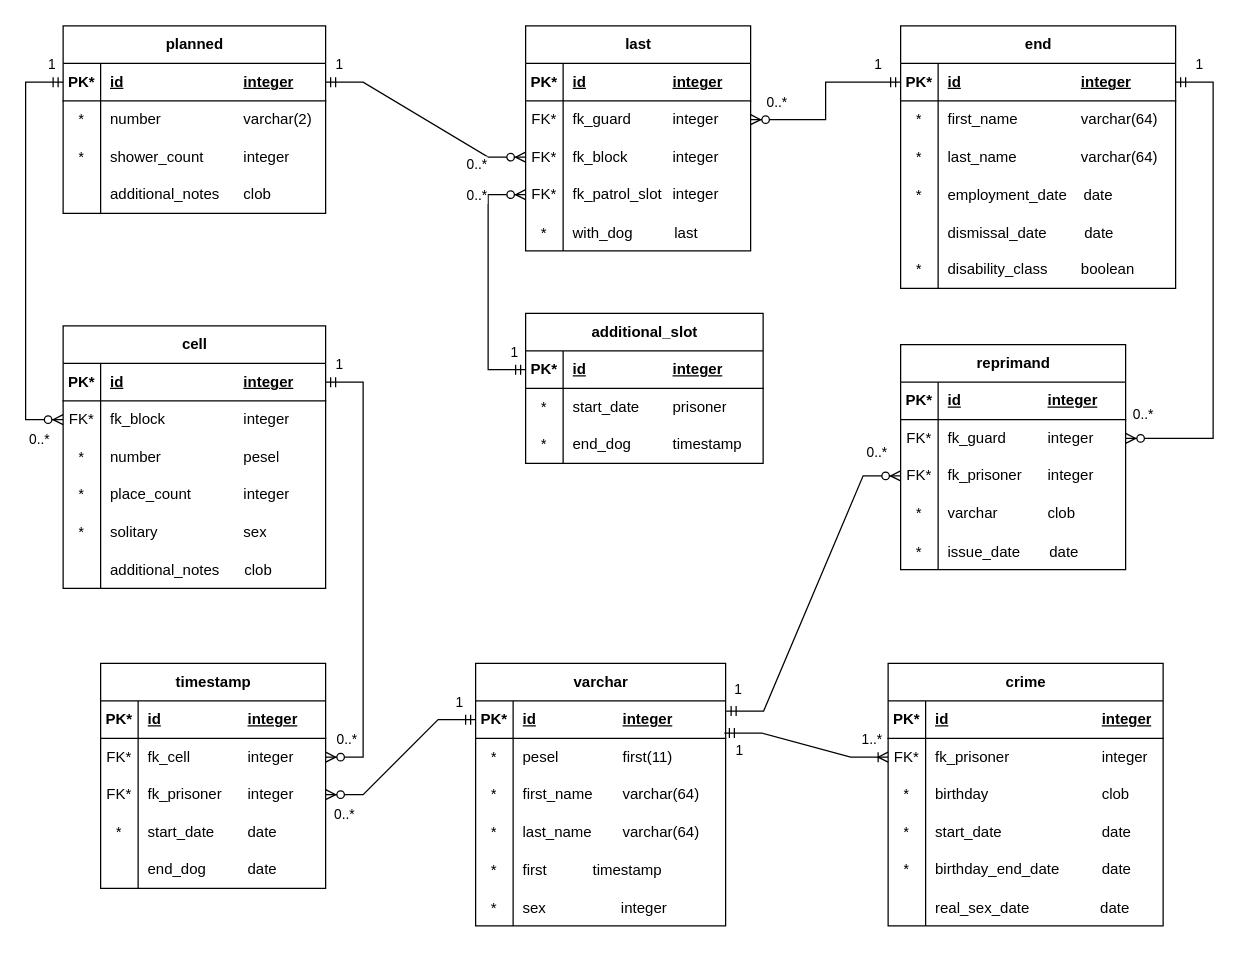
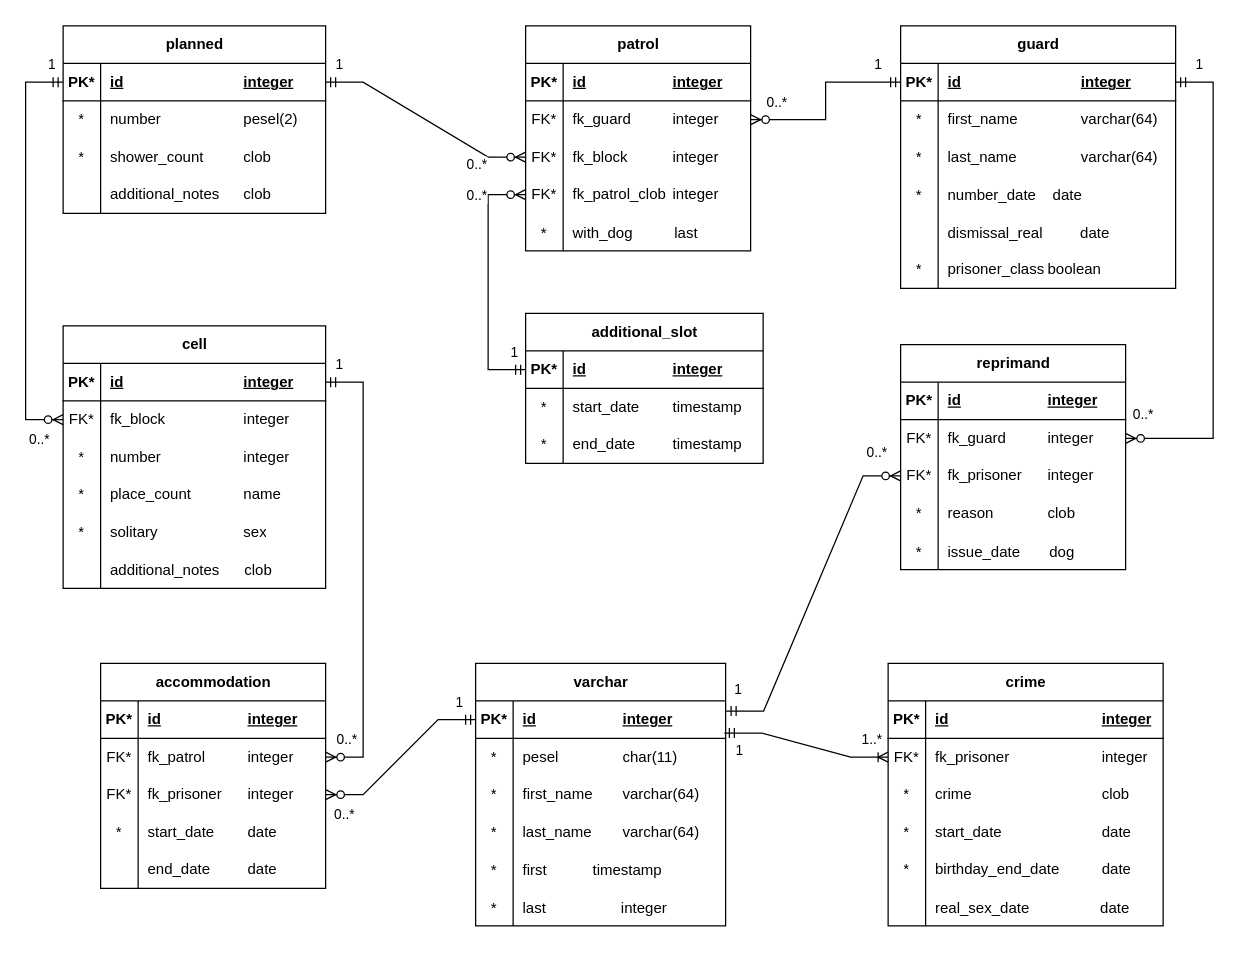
(639, 44) -> (639, 44)
(1039, 44) -> (1039, 44)
(190, 119) -> (180, 119)
(197, 157) -> (184, 157)
(660, 194) -> (660, 194)
(1042, 195) -> (1027, 195)
(1053, 233) -> (1051, 233)
(1037, 269) -> (1035, 269)
(651, 407) -> (655, 407)
(647, 444) -> (651, 444)
(167, 457) -> (176, 457)
(191, 494) -> (180, 494)
(1001, 513) -> (997, 513)
(1034, 551) -> (1030, 551)
(214, 682) -> (214, 682)
(209, 757) -> (220, 757)
(586, 757) -> (584, 757)
(999, 794) -> (986, 794)
(203, 869) -> (207, 869)
(628, 908) -> (631, 908)
